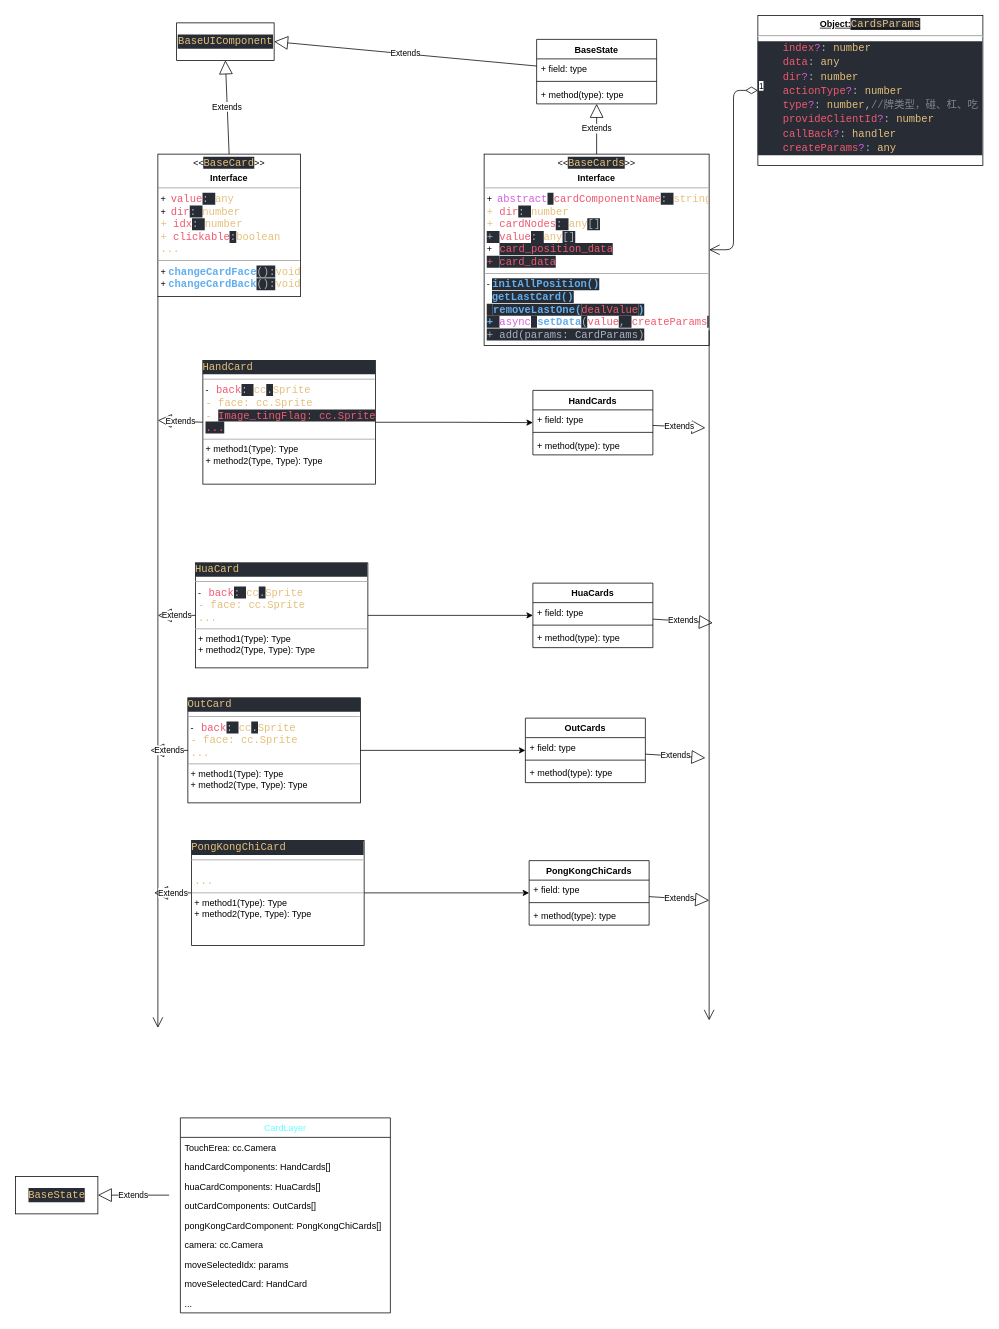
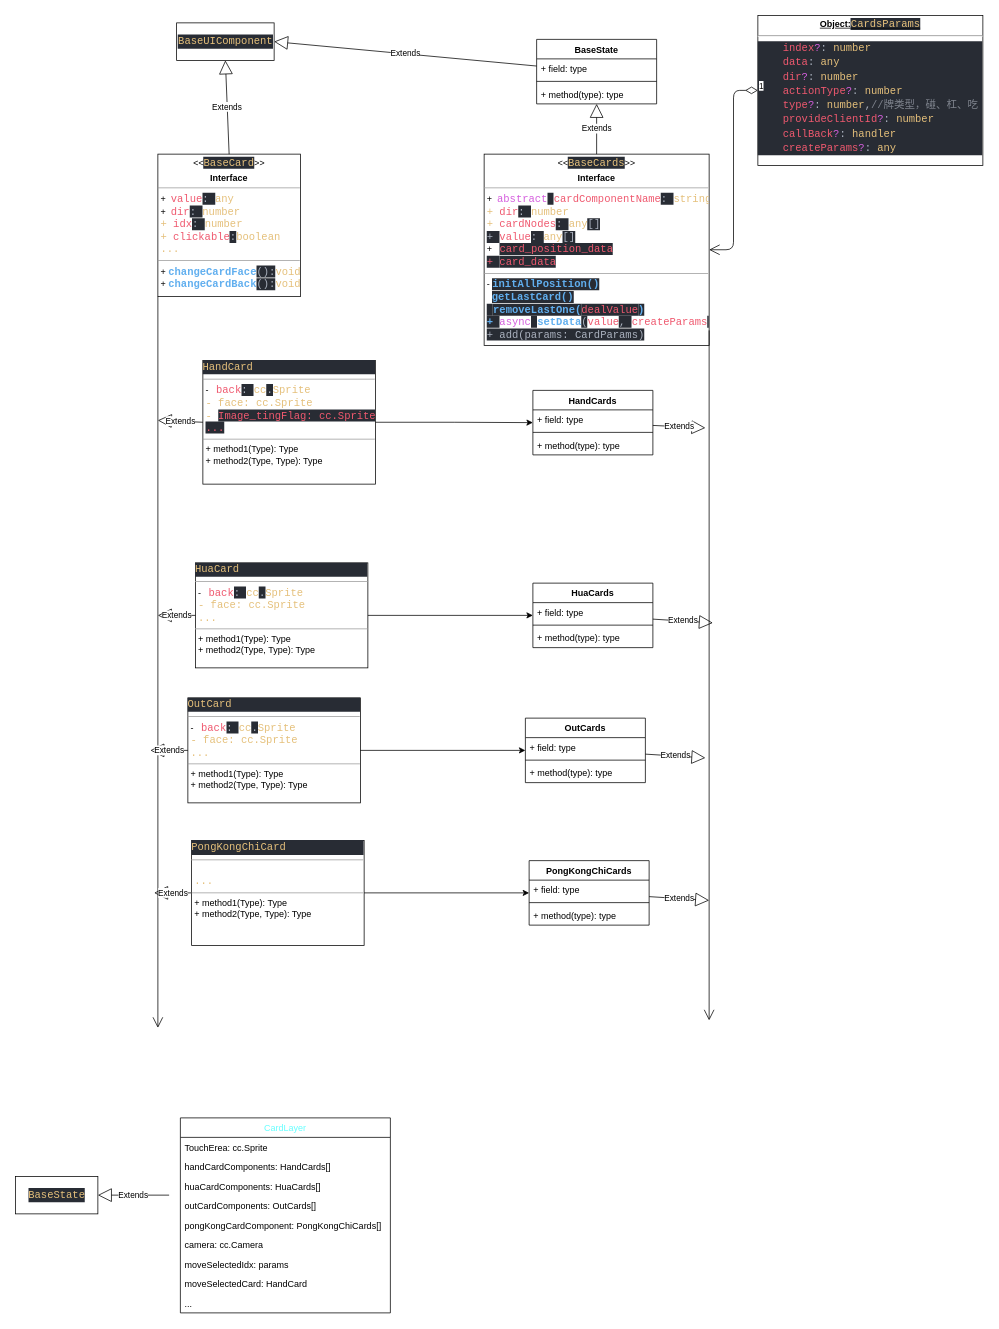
(233, 1148) -> (231, 1148)
